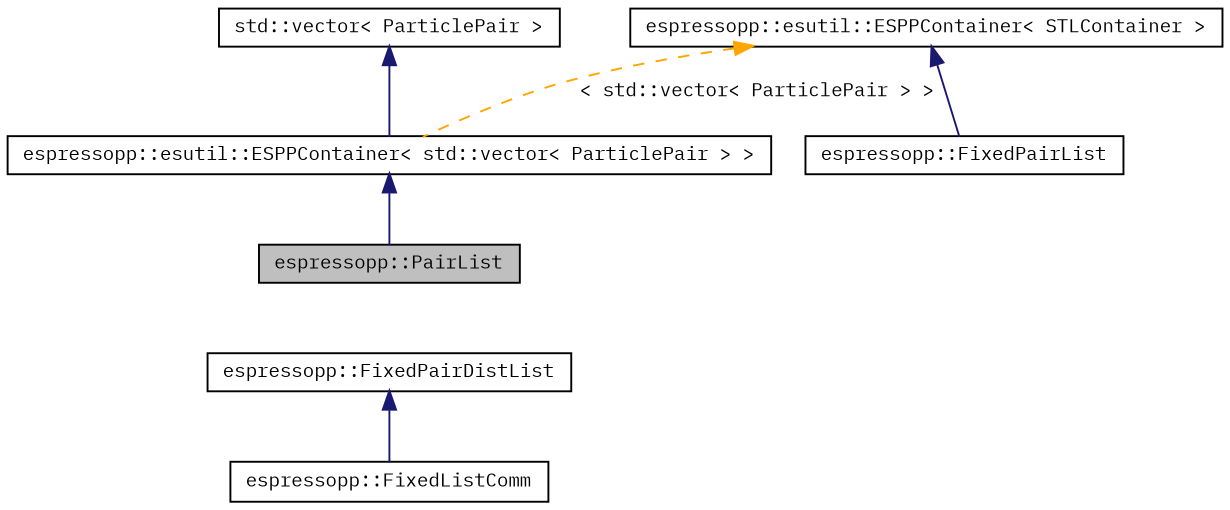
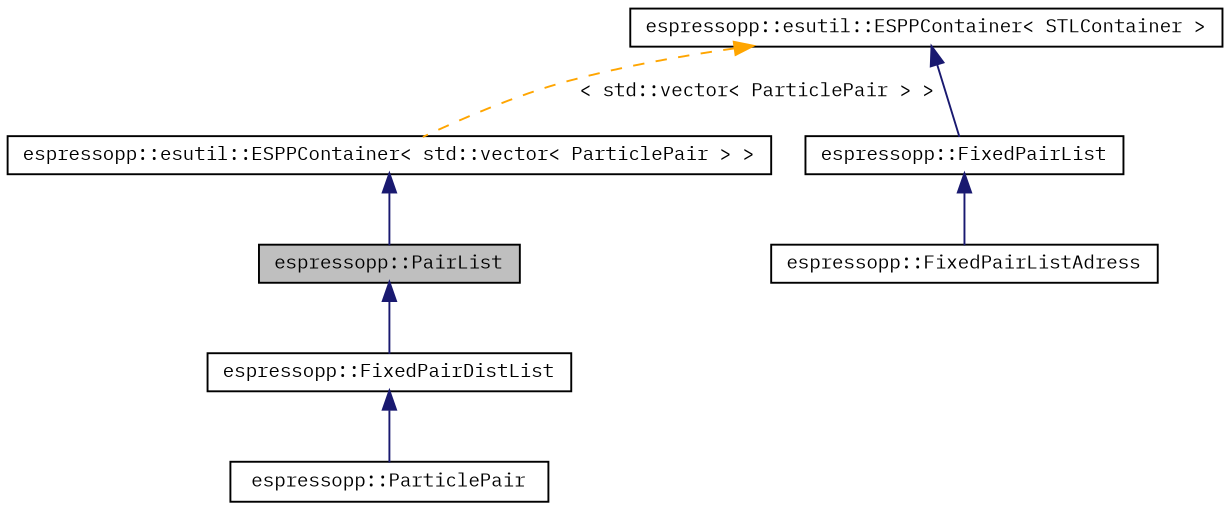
(389, 28) -> none
none -> (964, 264)
none -> (389, 328)
(389, 482) -> (389, 482)
